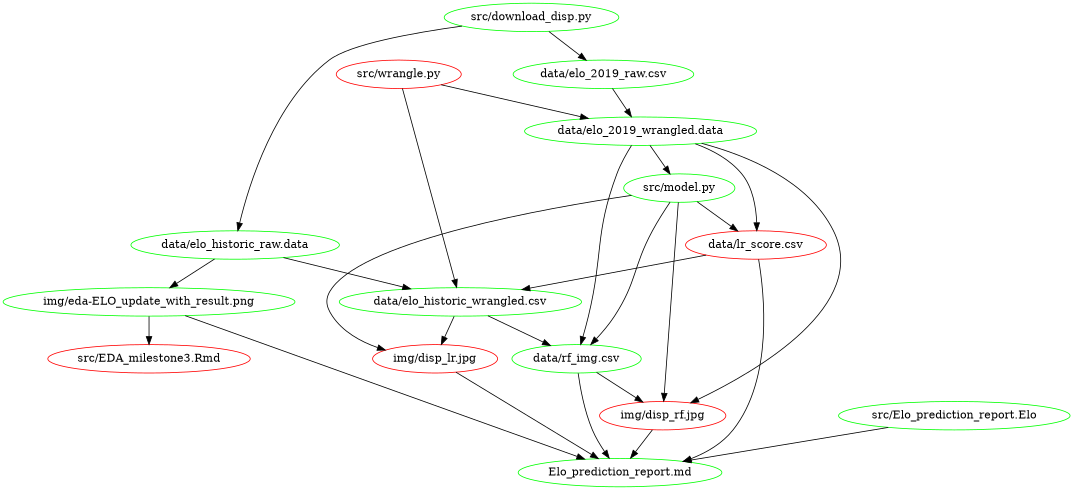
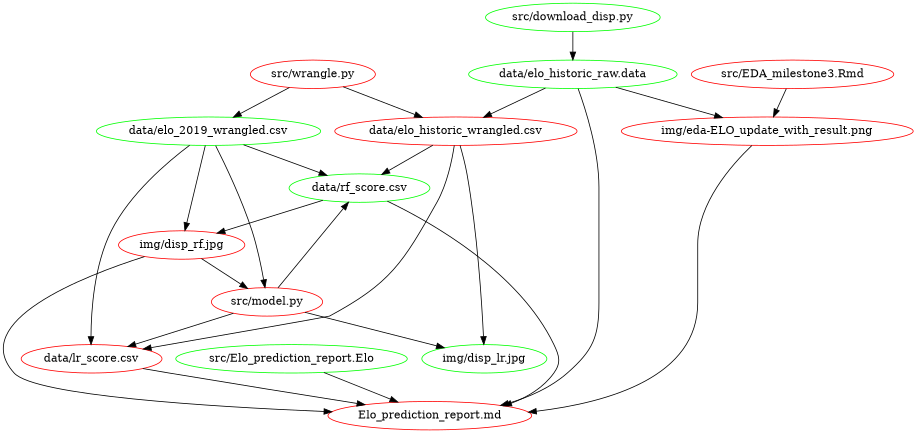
(603, 74) -> none
(641, 131) -> (209, 131)
(679, 188) -> (267, 302)
(618, 272) -> (346, 307)
(671, 298) -> (221, 271)
(149, 302) -> (767, 131)
(460, 302) -> (456, 131)
(149, 326) -> (782, 99)
(435, 359) -> (484, 359)
(577, 359) -> (359, 188)
(524, 413) -> (599, 268)
(620, 473) -> (430, 416)
